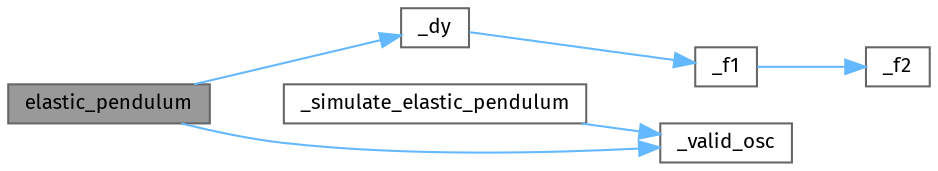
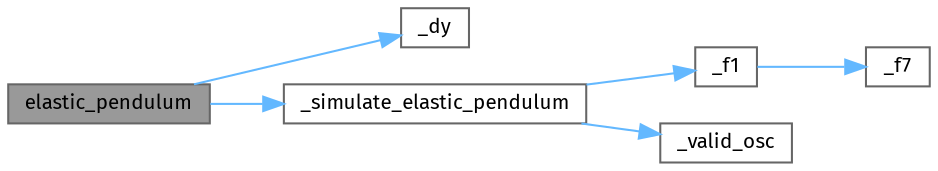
(572, 46) -> (630, 79)
(898, 67) -> (898, 67)
(409, 151) -> (237, 104)
